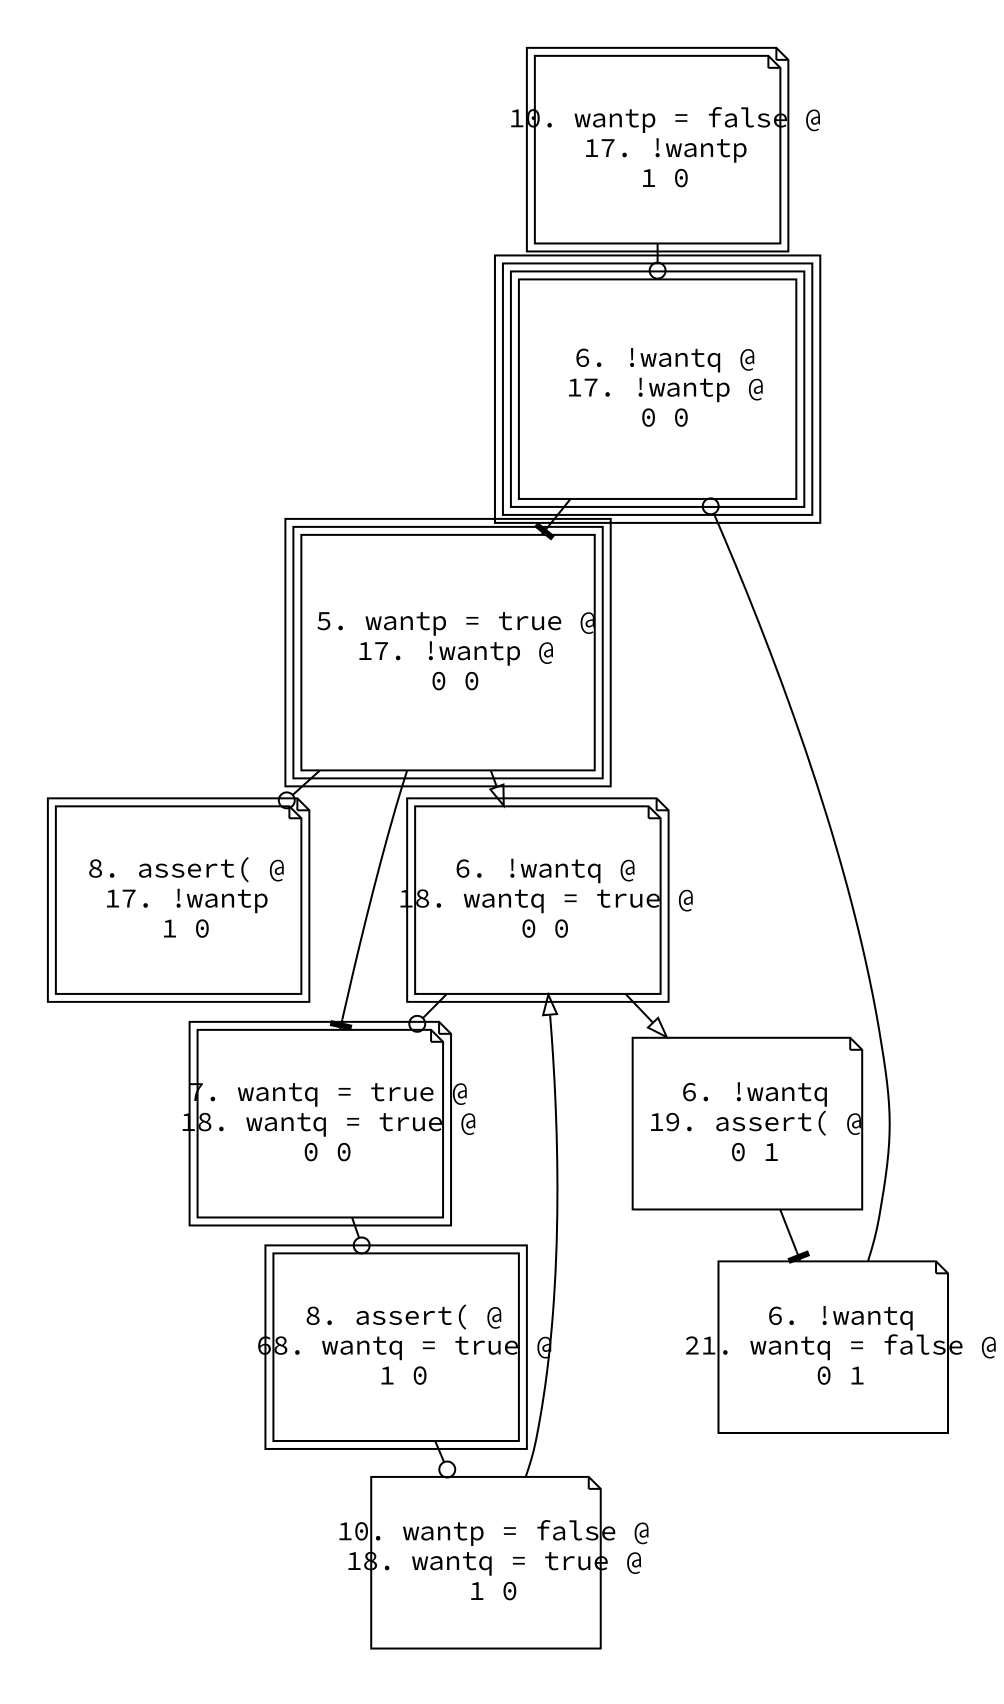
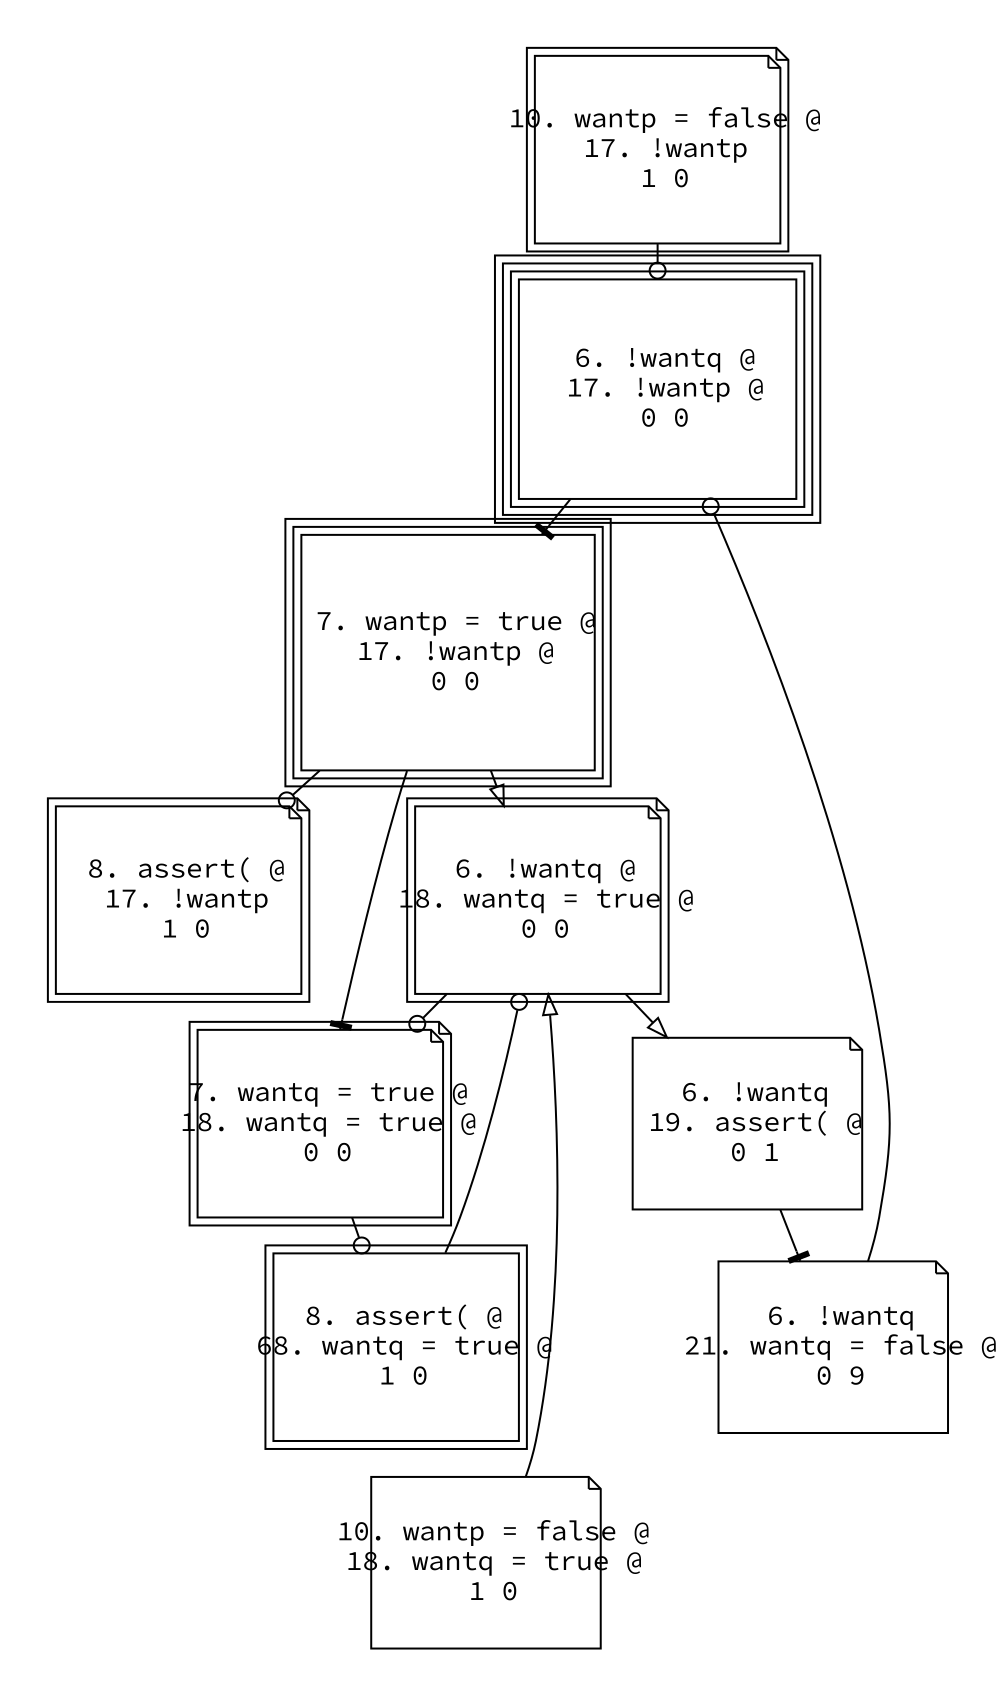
(448, 653) -> (448, 653)
(833, 1347) -> (833, 1347)
(440, 1452) -> (487, 1133)
